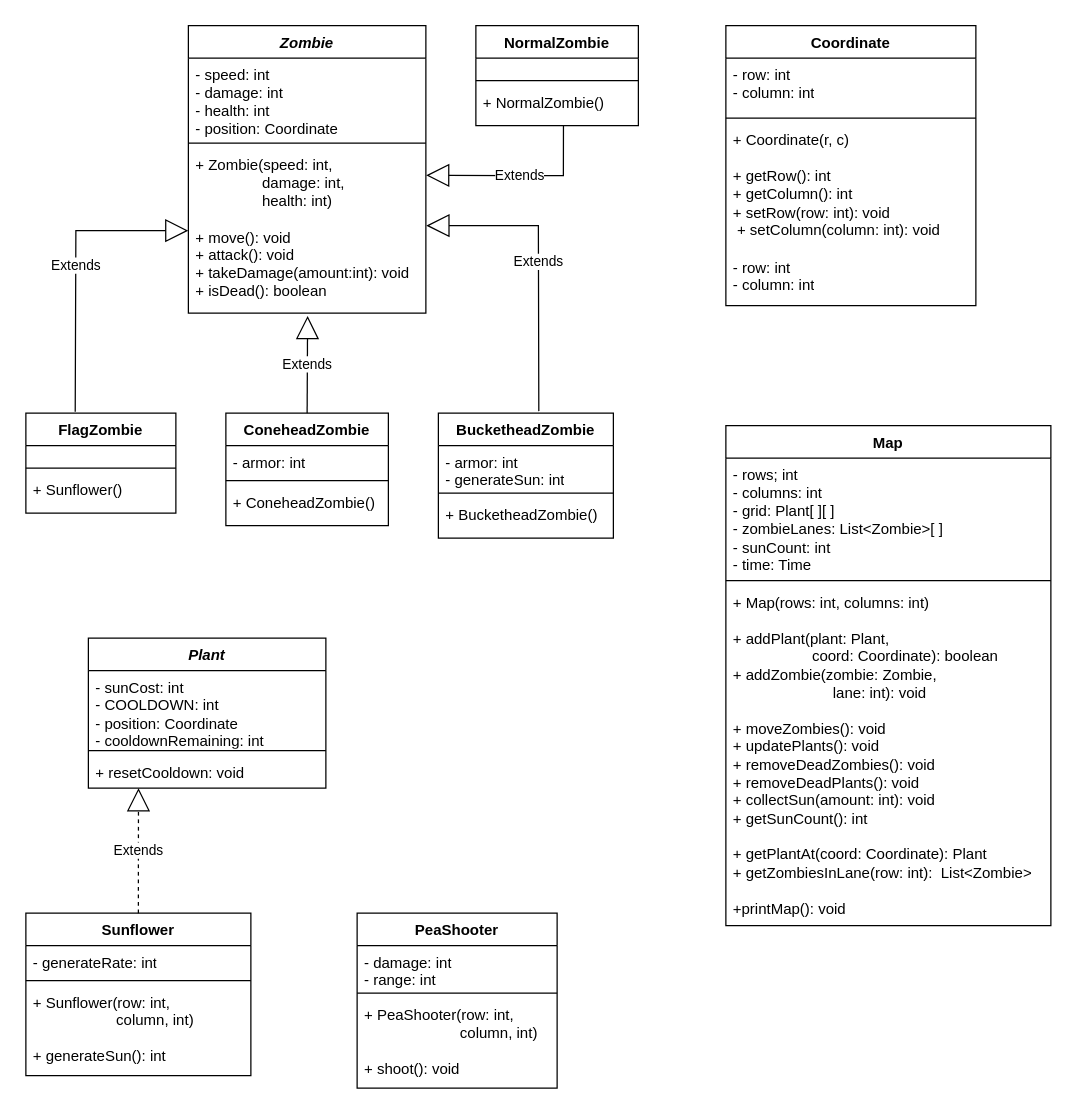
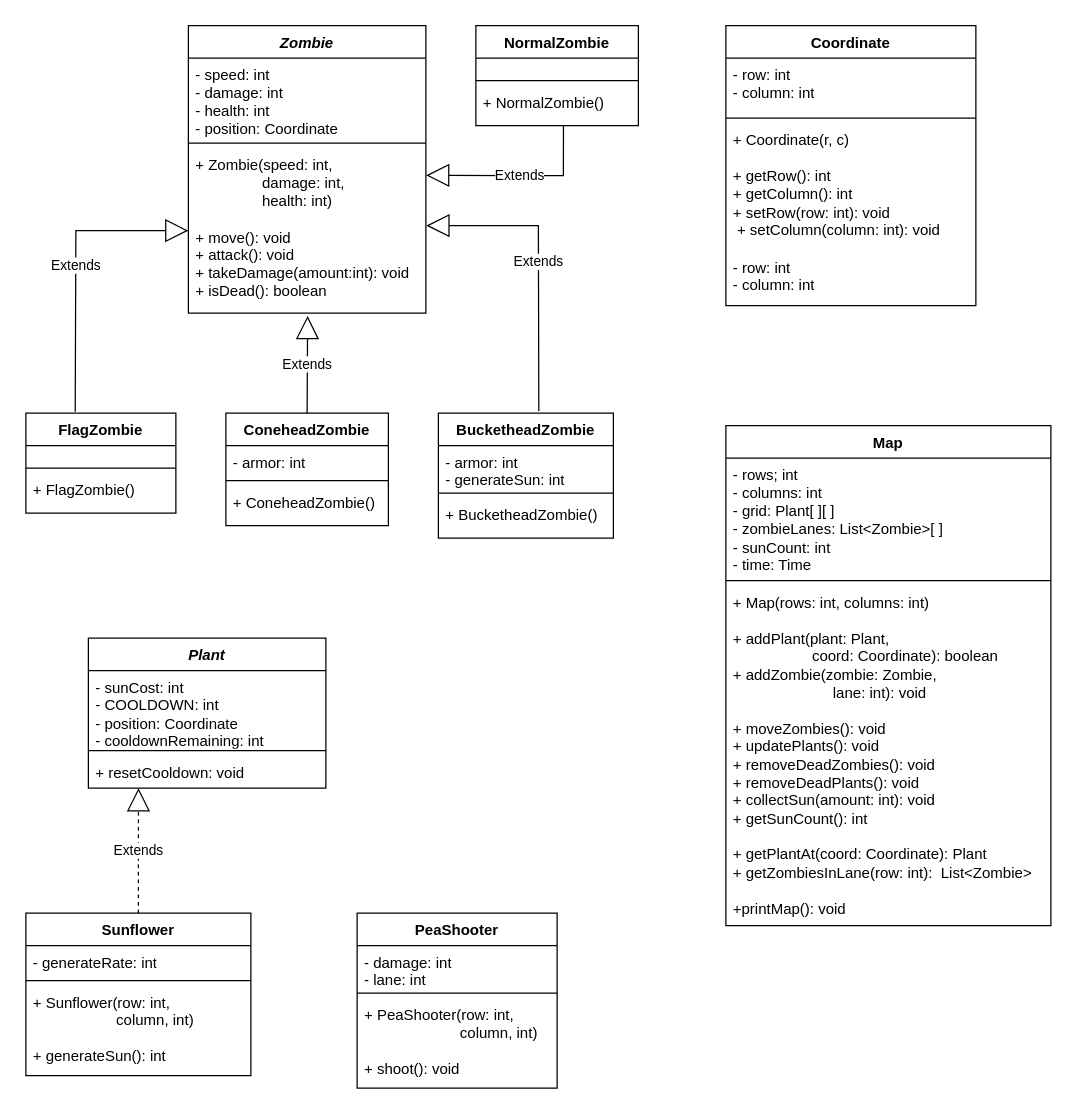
(84, 491) -> (86, 491)
(411, 972) -> (411, 972)
